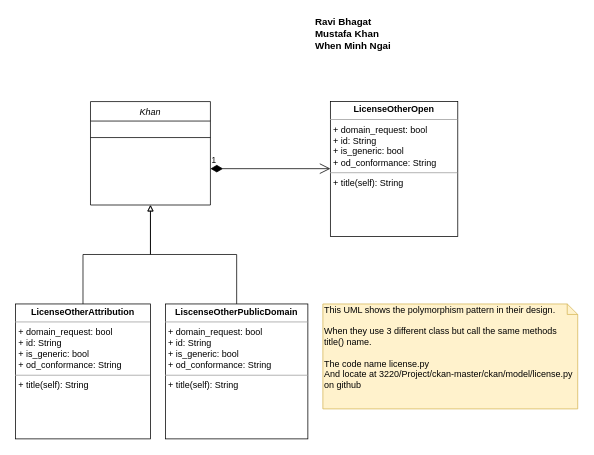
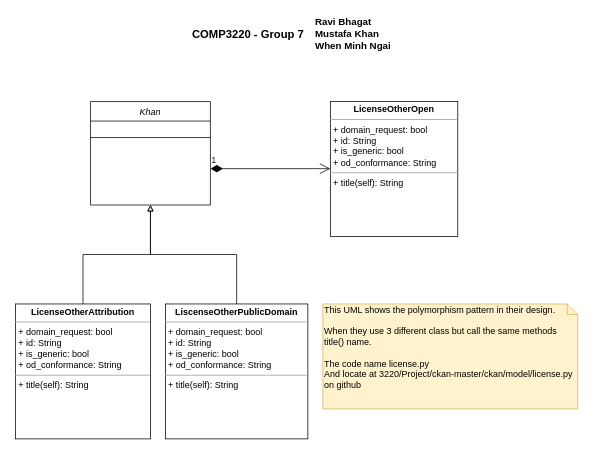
none -> (248, 34)
